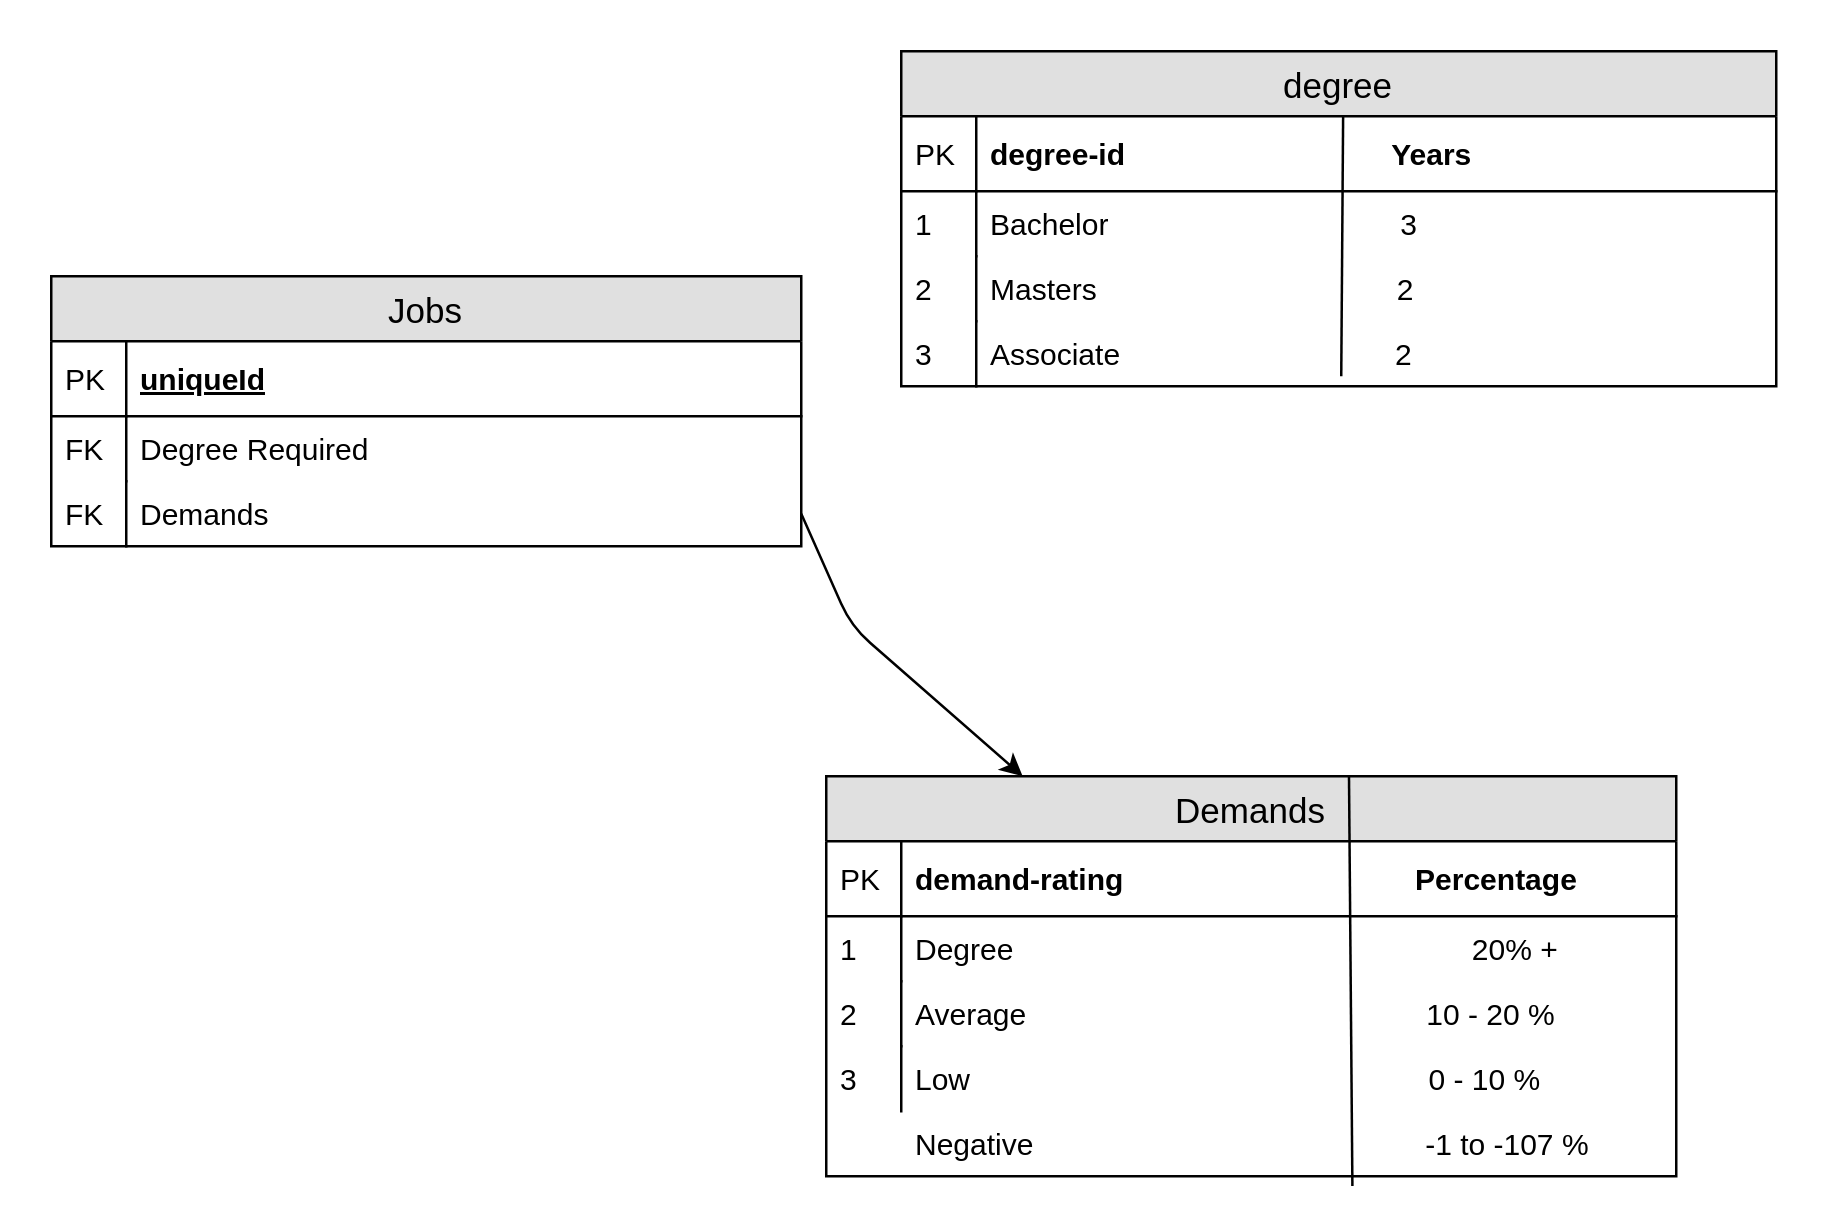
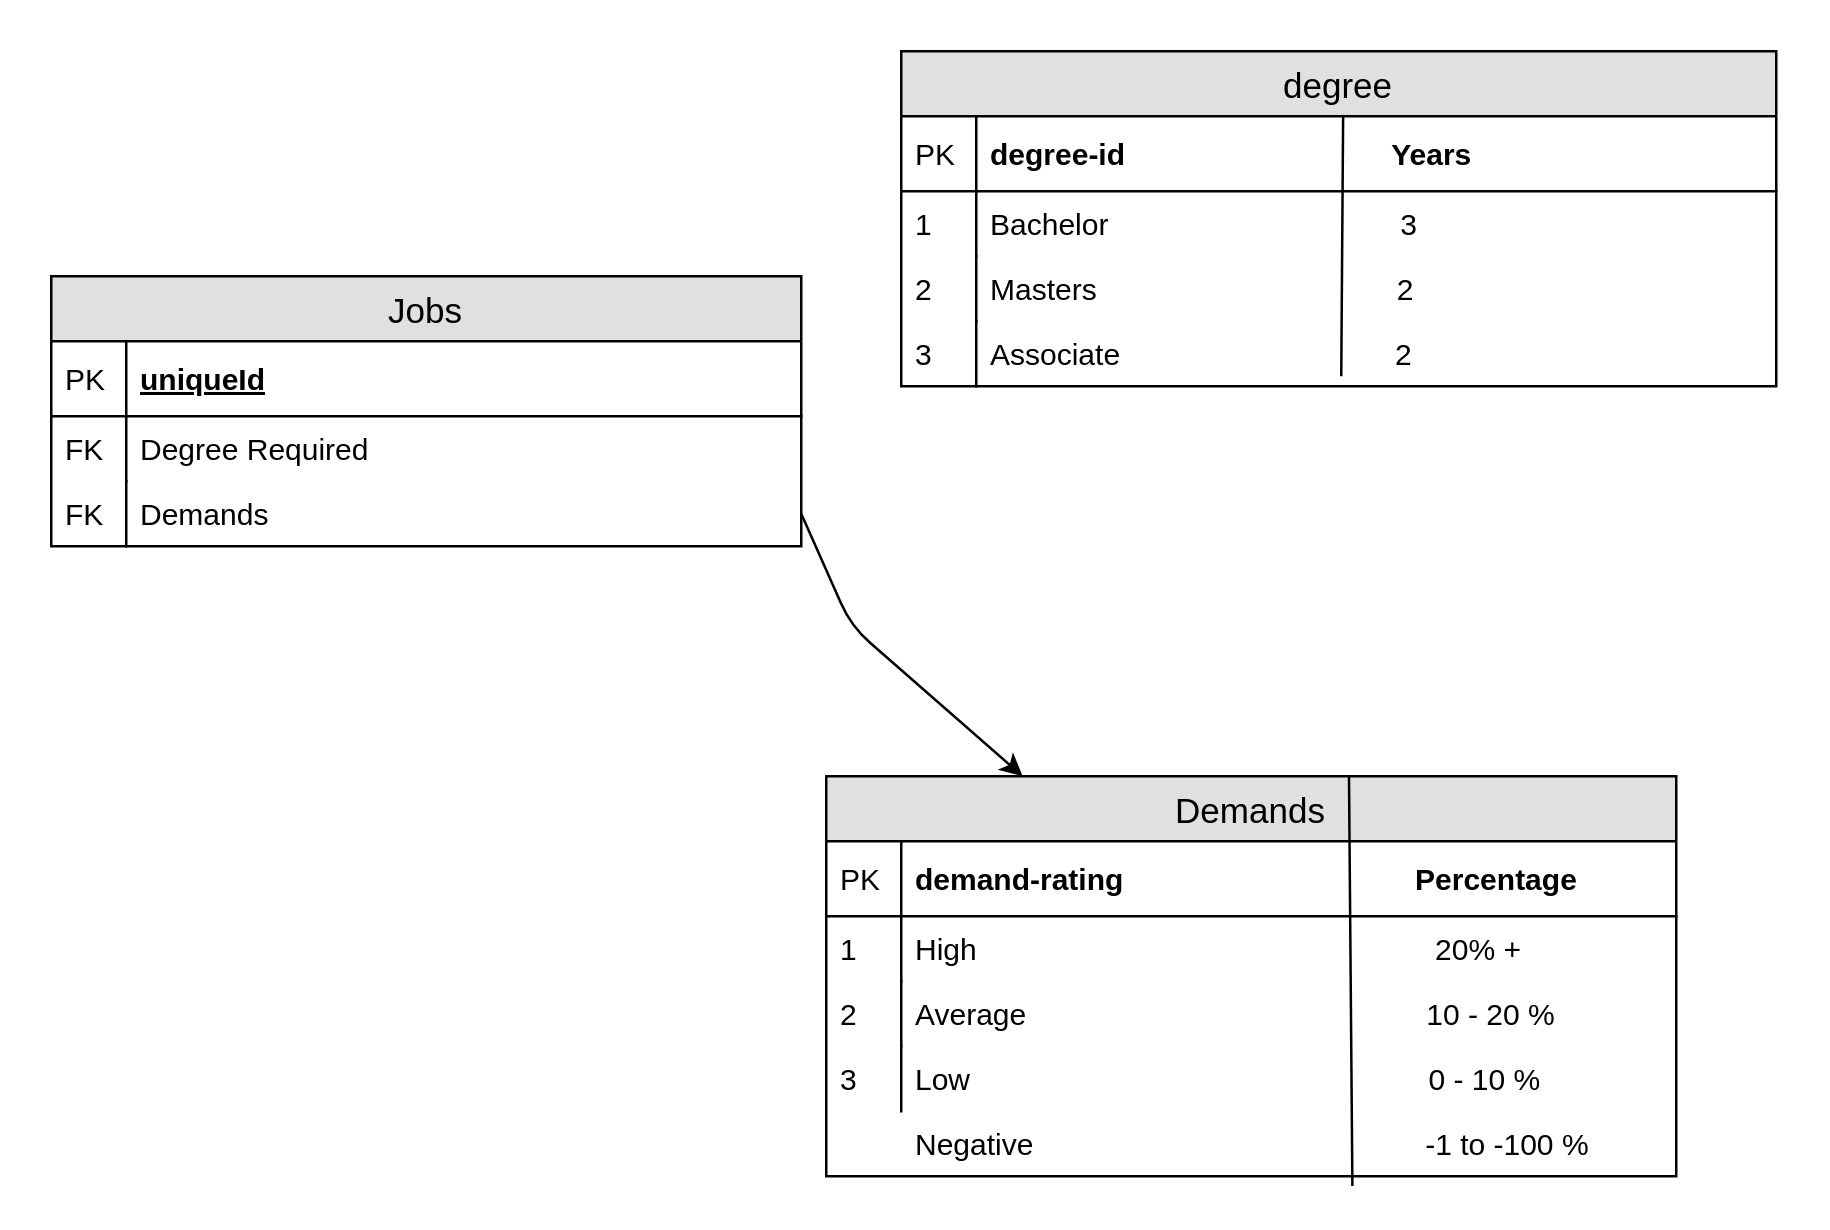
(1360, 950) -> (1340, 950)
(1373, 1145) -> (1373, 1145)
